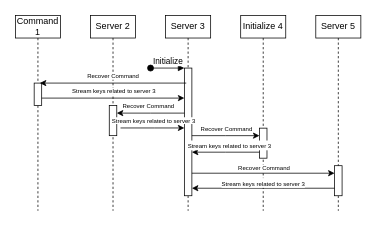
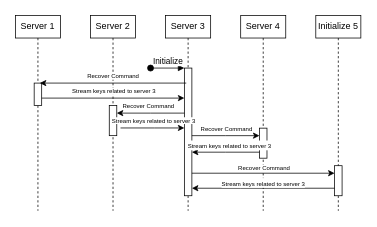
(38, 27) -> (38, 27)
(263, 27) -> (263, 27)
(338, 27) -> (338, 27)
